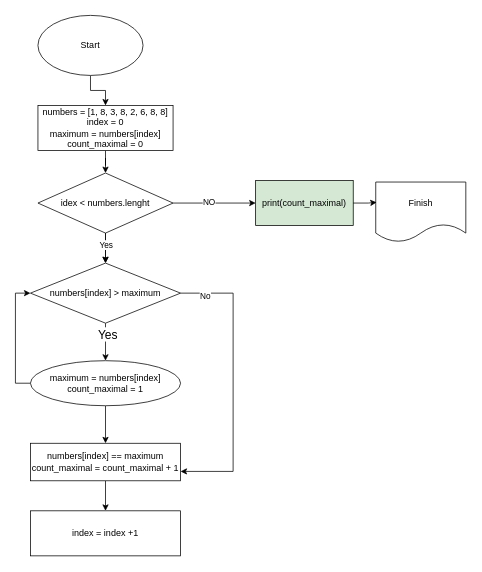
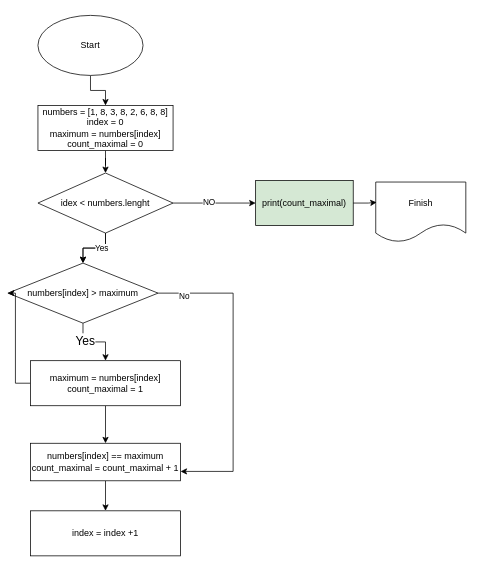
(105, 293) -> (83, 293)
(105, 383) -> (105, 383)
